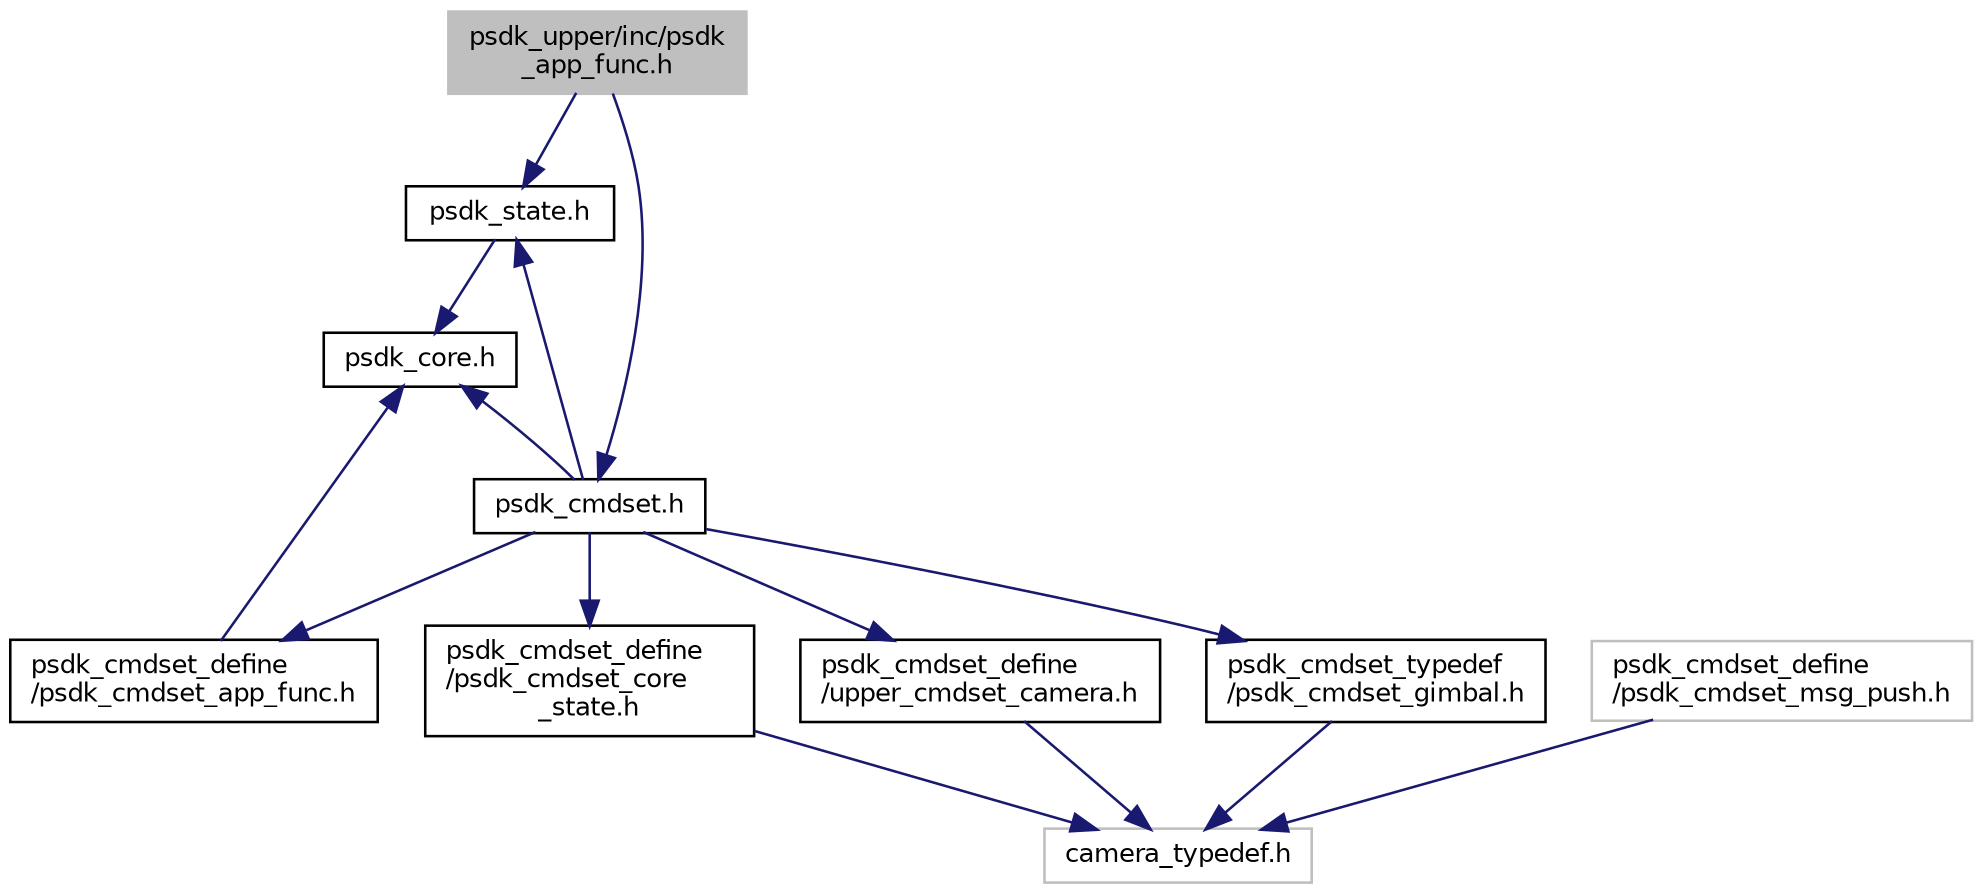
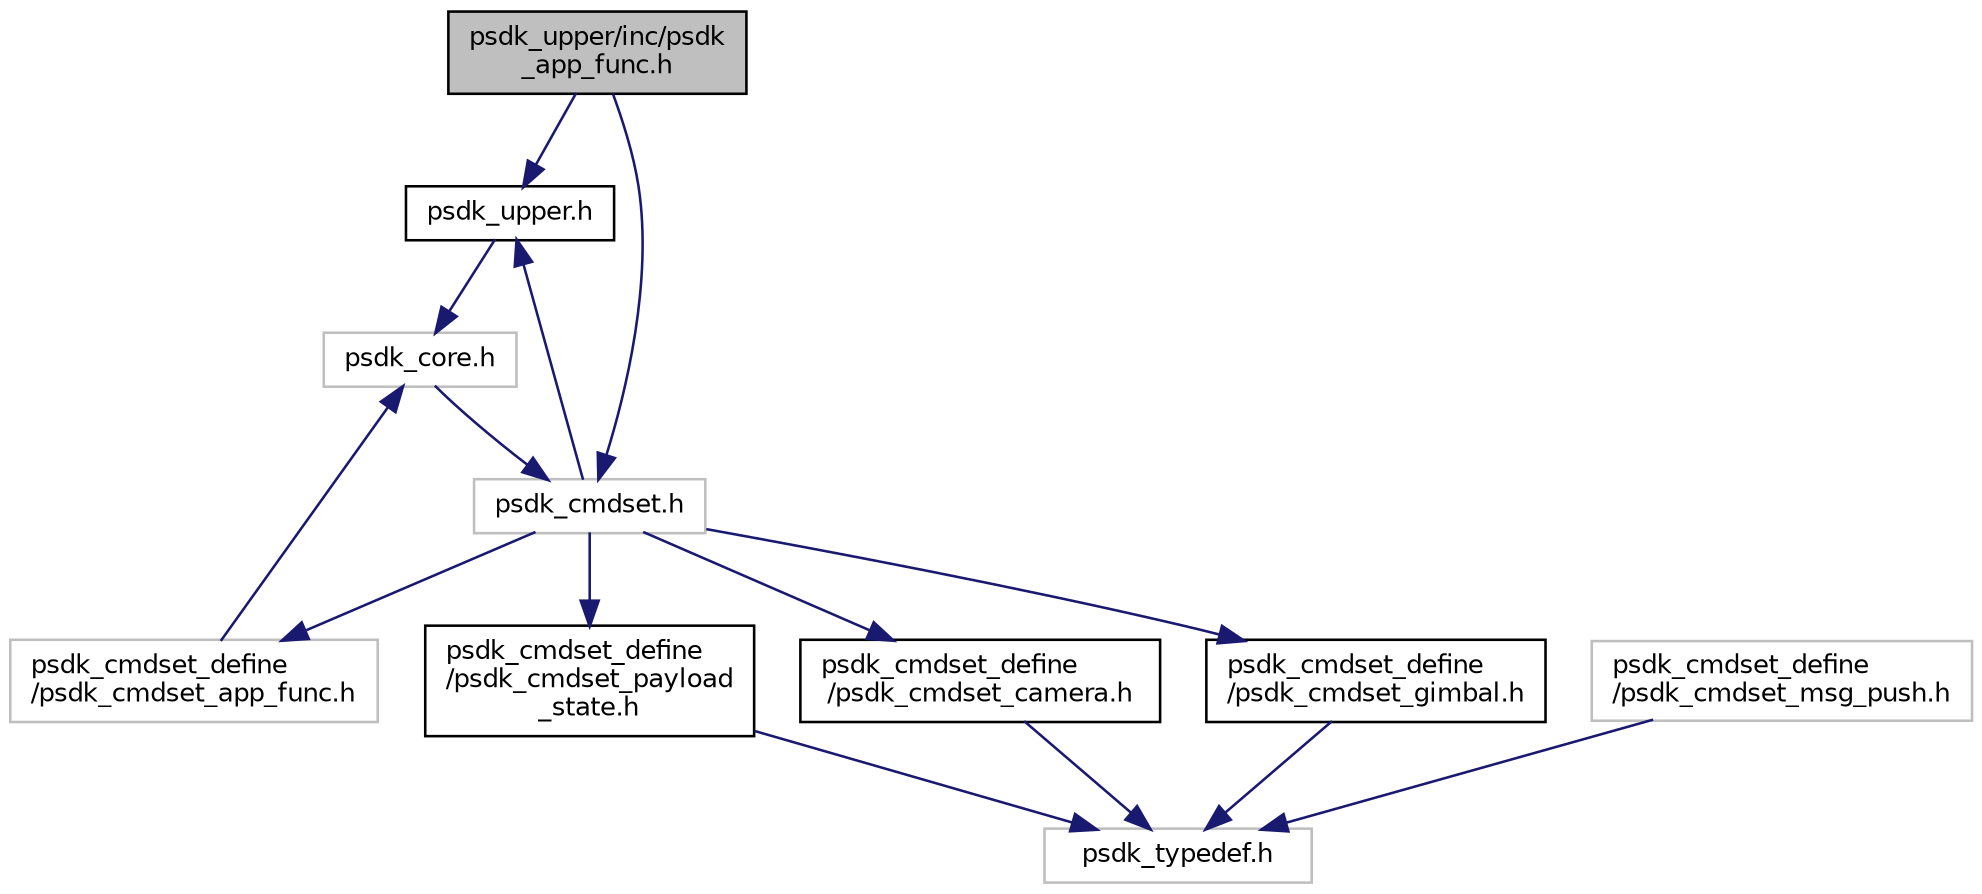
(597, 53) -> (597, 53)
(510, 213) -> (510, 213)
(420, 360) -> (420, 360)
(529, 439) -> (480, 427)
(590, 506) -> (590, 506)
(194, 681) -> (194, 681)
(590, 681) -> (590, 681)
(980, 681) -> (980, 681)
(1376, 681) -> (1376, 681)
(1178, 856) -> (1178, 856)
